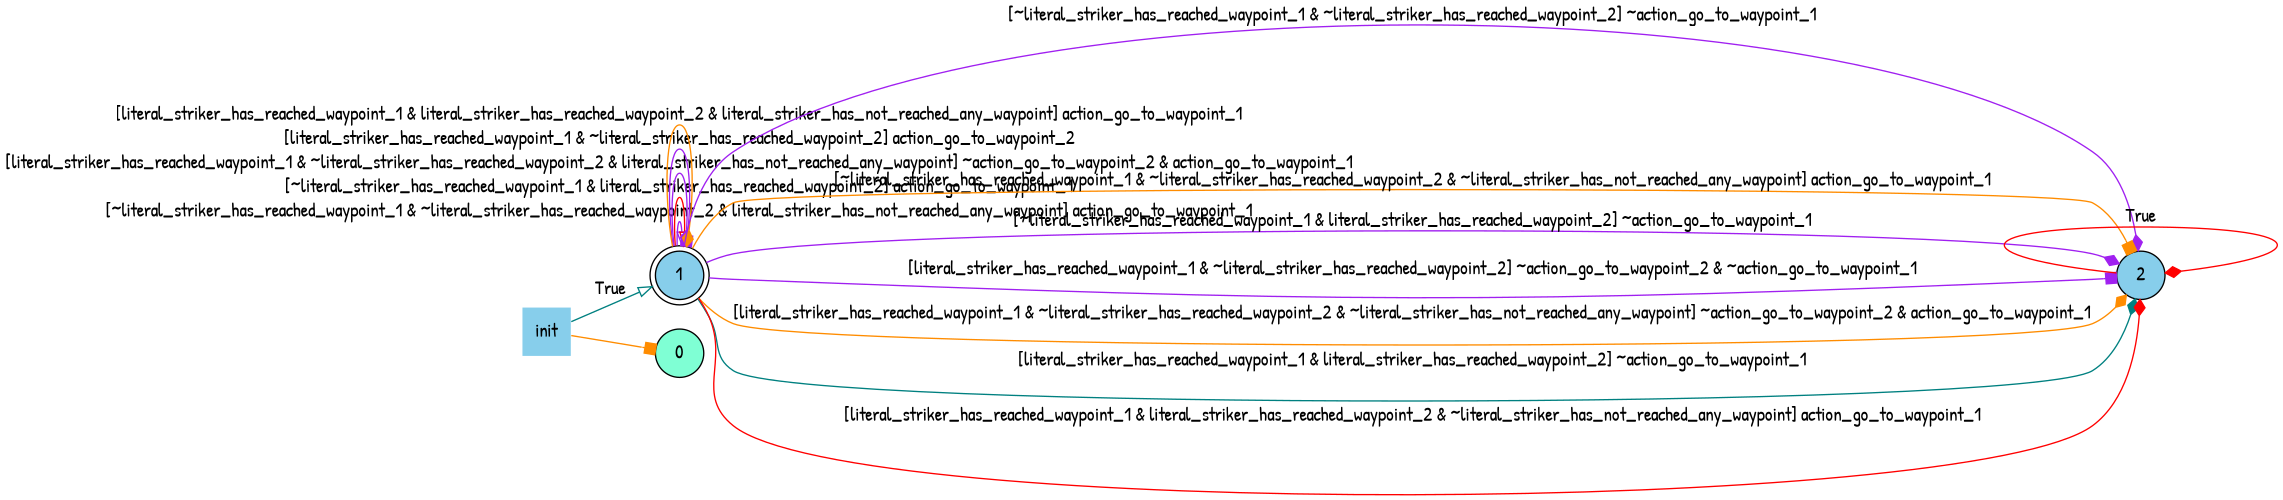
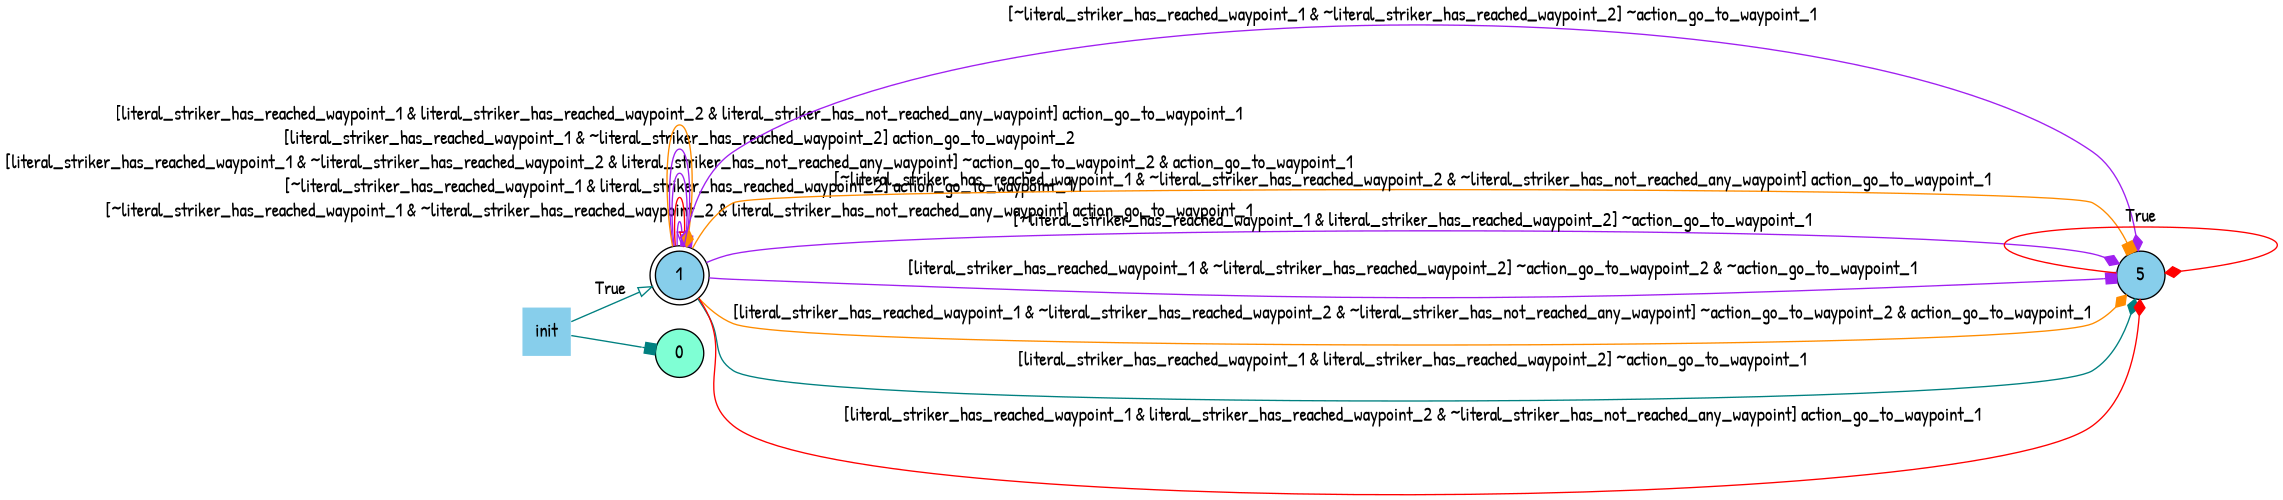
(2141, 275) -> (2141, 275)
(606, 341) -> (606, 341)
